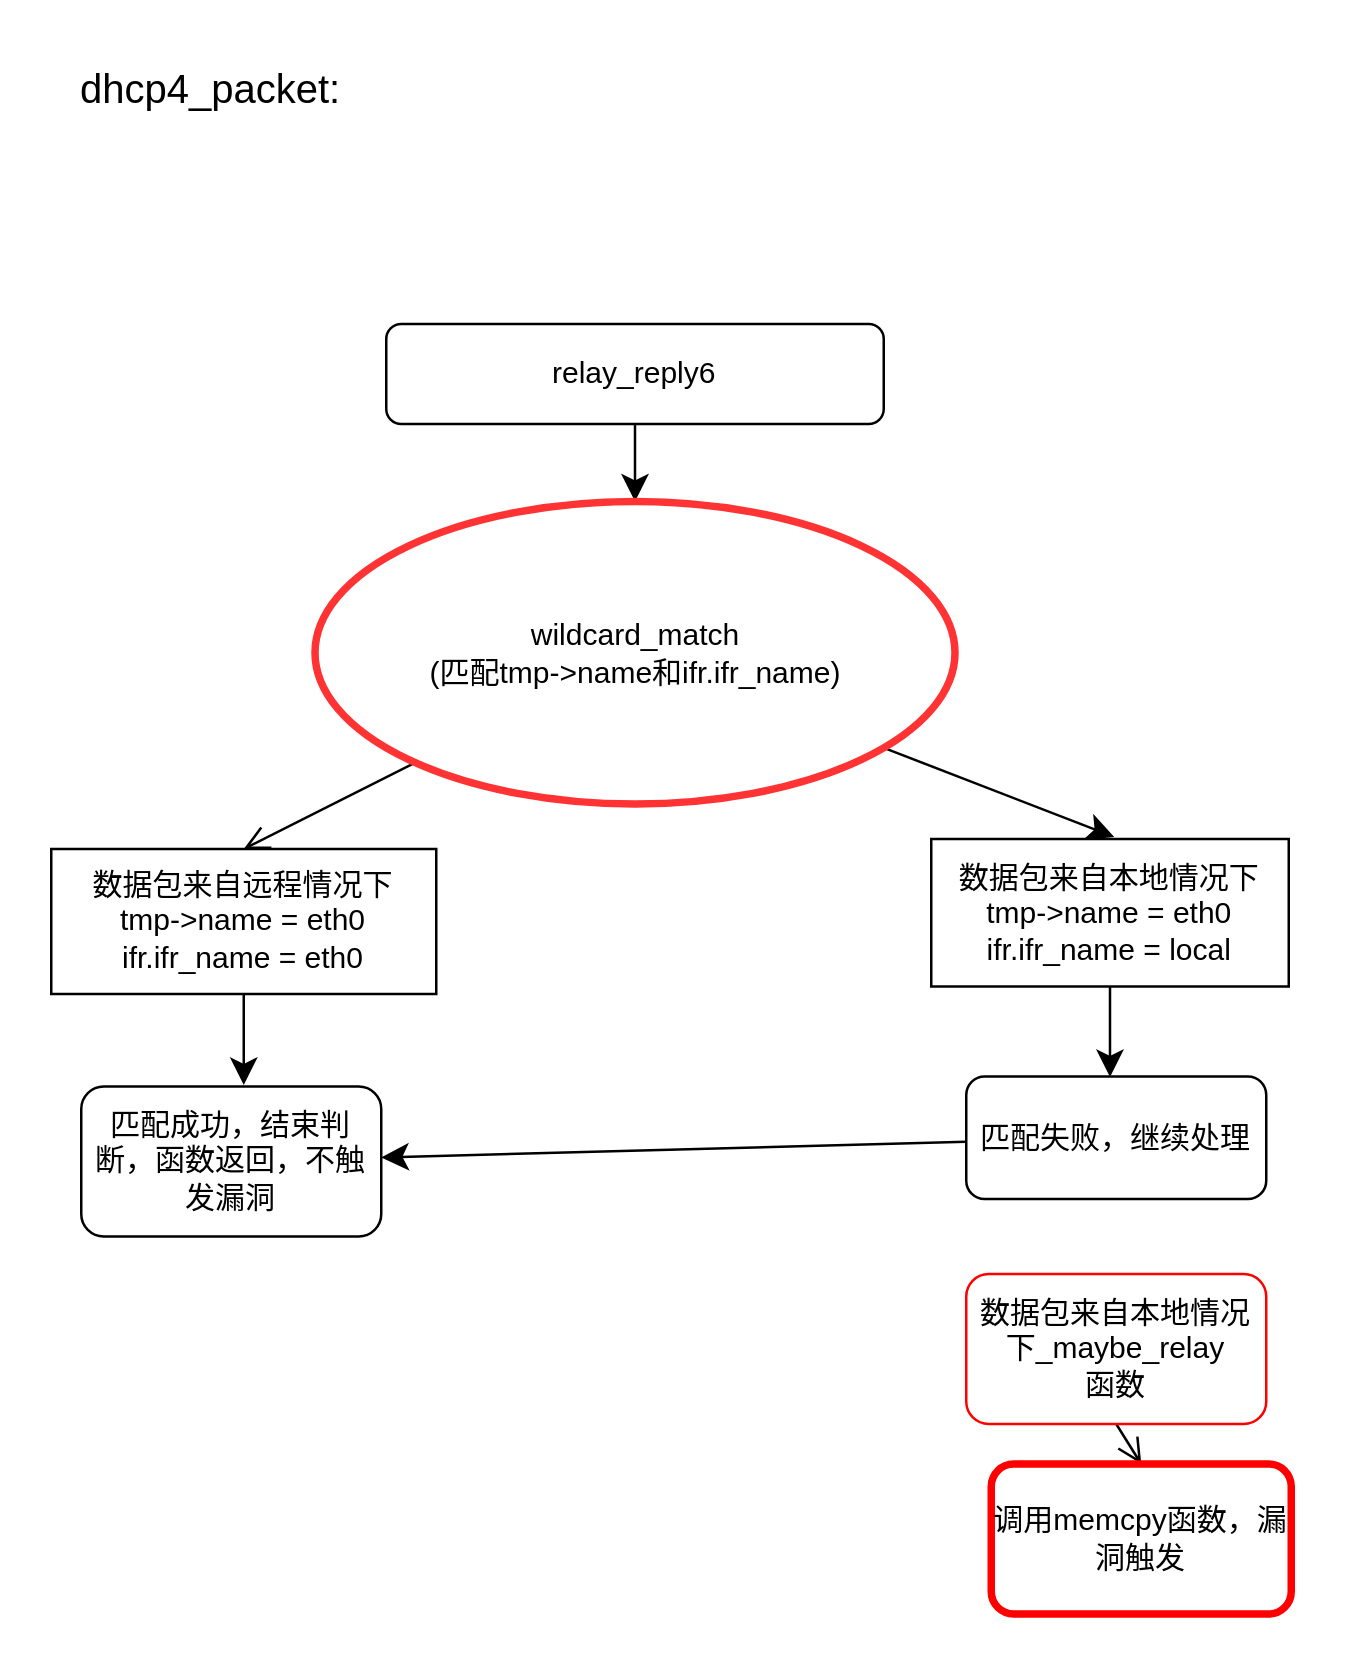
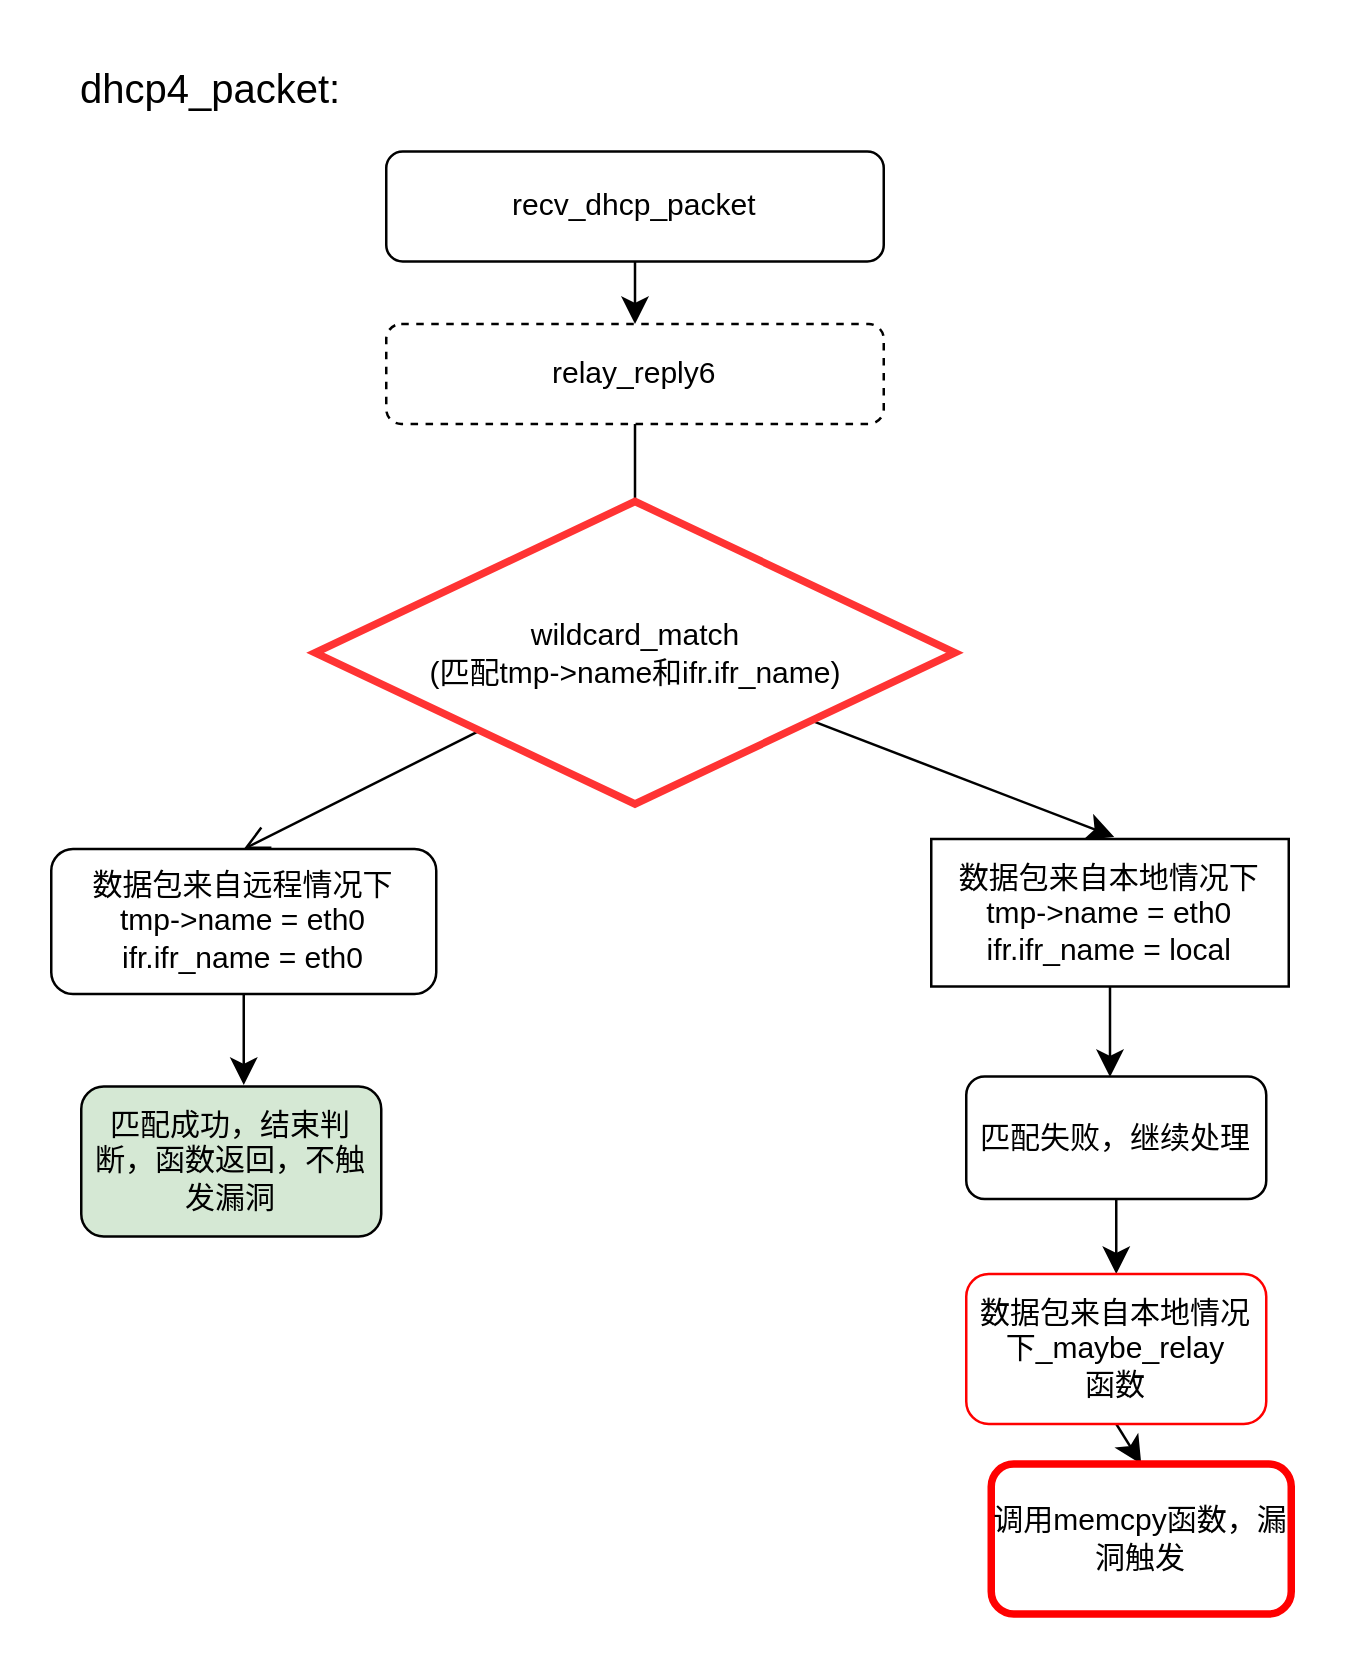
none -> (635, 206)
none -> (635, 283)
(635, 374) -> (635, 374)
(635, 479) -> (635, 488)
(635, 653) -> (635, 653)
(244, 921) -> (244, 921)
(682, 1149) -> (1116, 1227)
(231, 1161) -> (231, 1161)
(1132, 1450) -> (1130, 1445)
